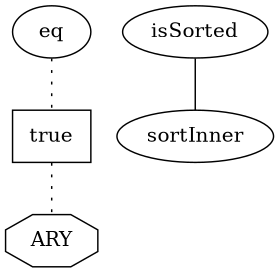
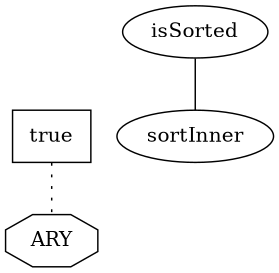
(52, 32) -> none
